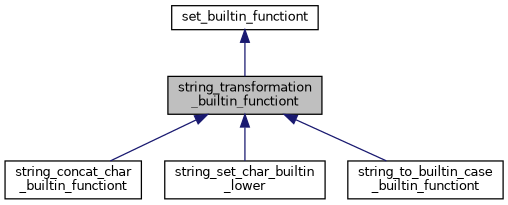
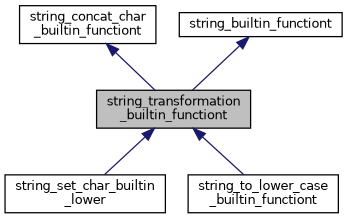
(245, 18) -> (261, 25)
(153, 140) -> (135, 71)
(425, 180) -> (263, 194)
